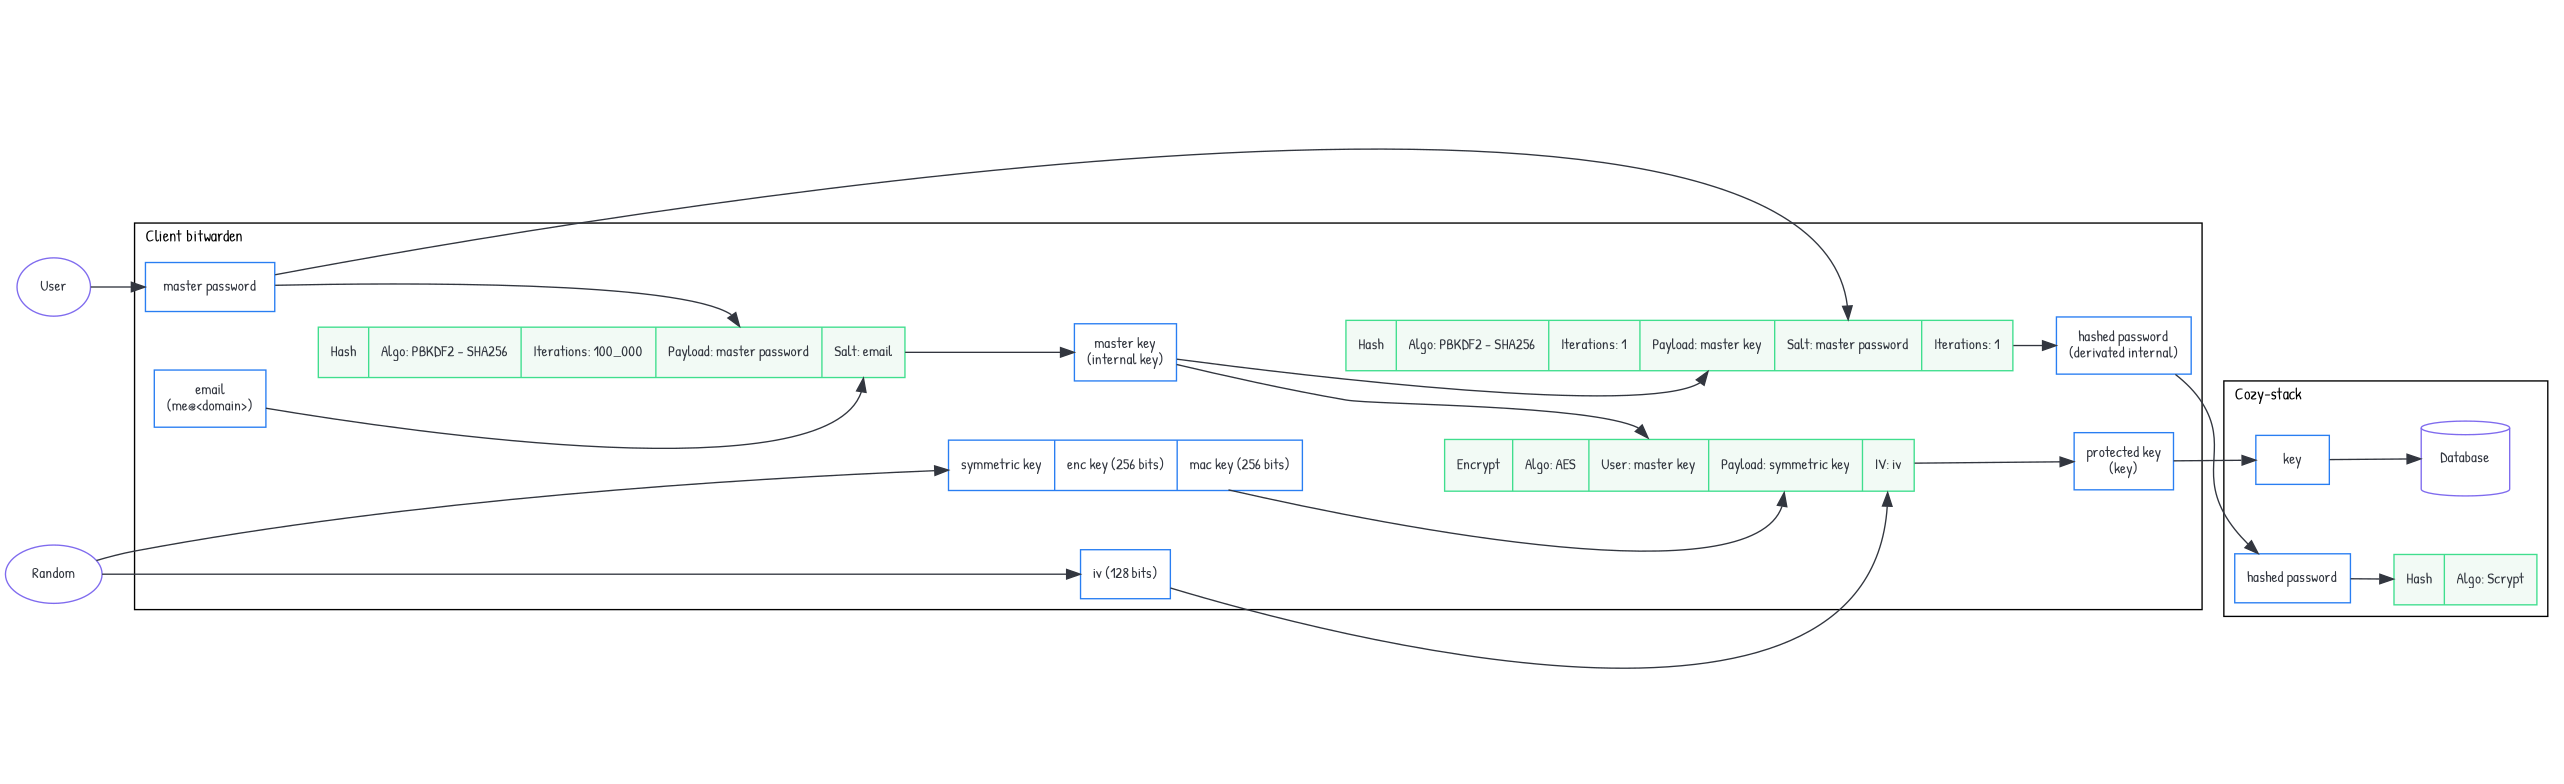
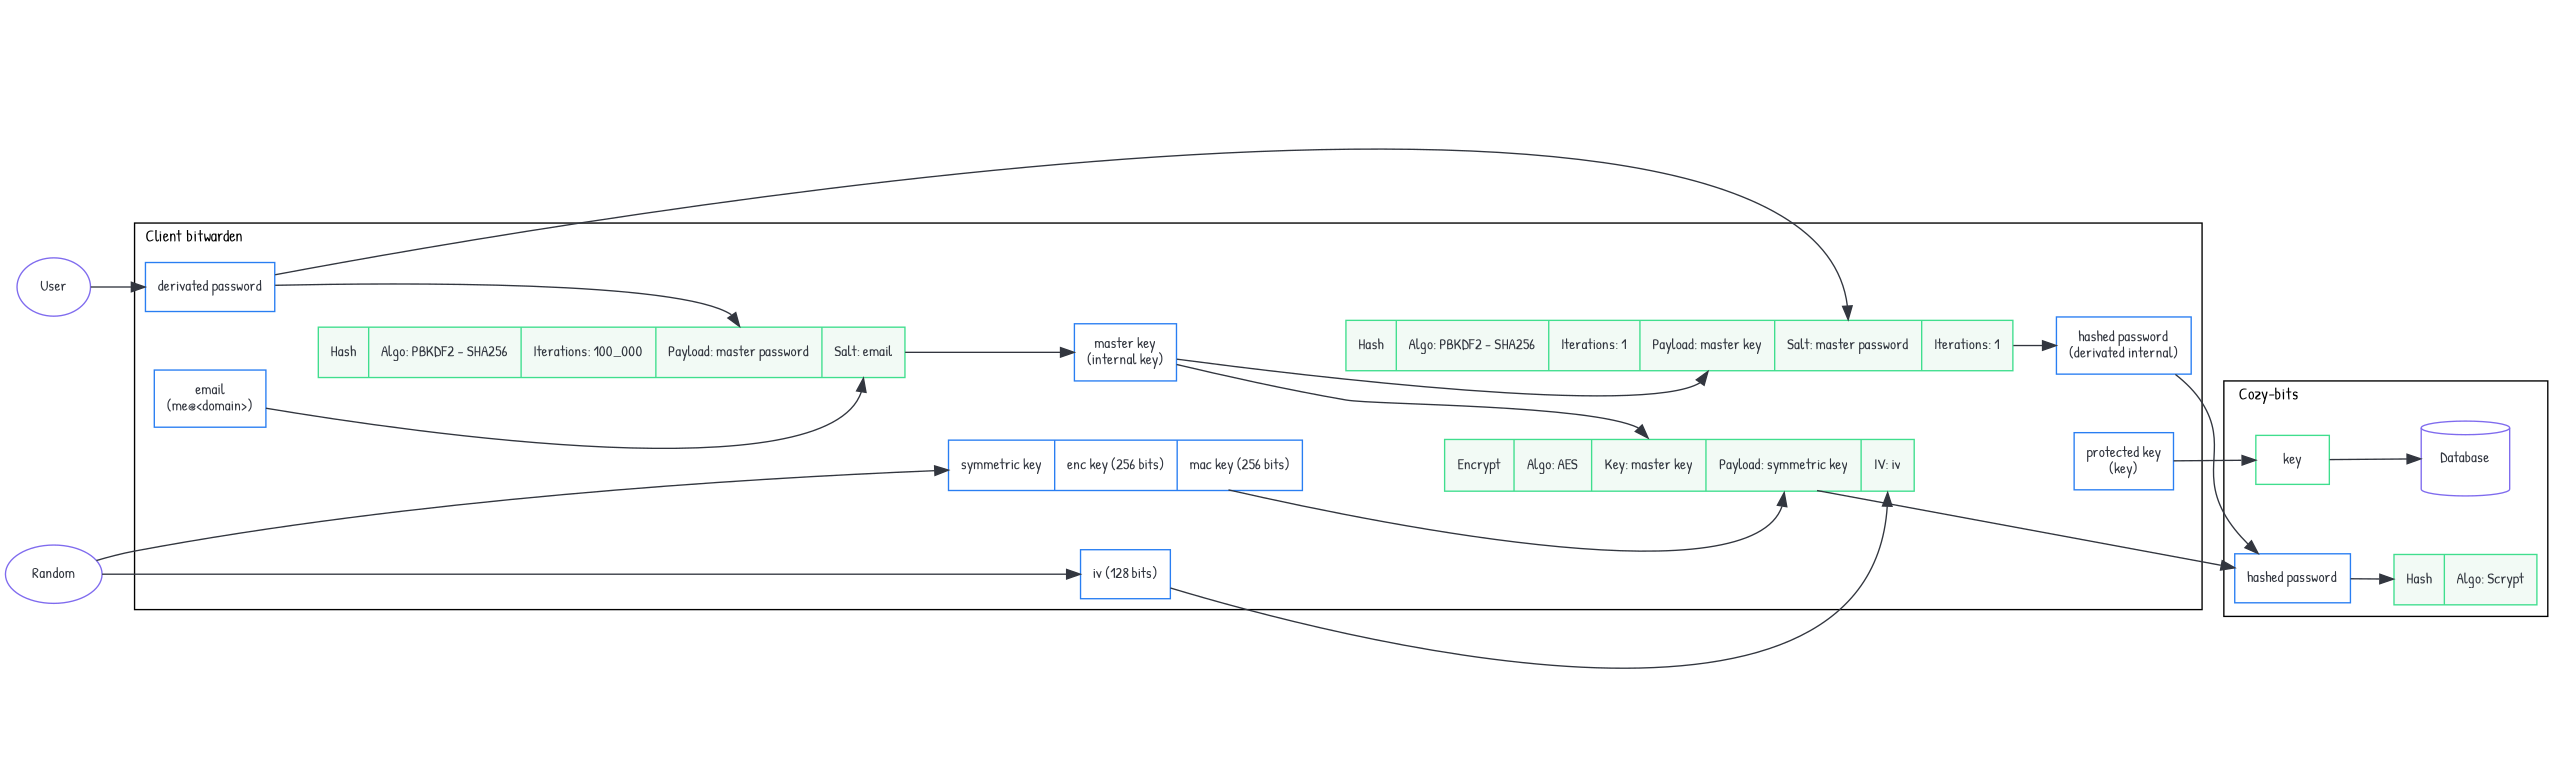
(210, 287) -> (210, 287)
(2269, 395) -> (2269, 395)
(2293, 460) -> (2293, 460)
(1987, 462) -> (2019, 528)
(1649, 465) -> (1649, 465)
